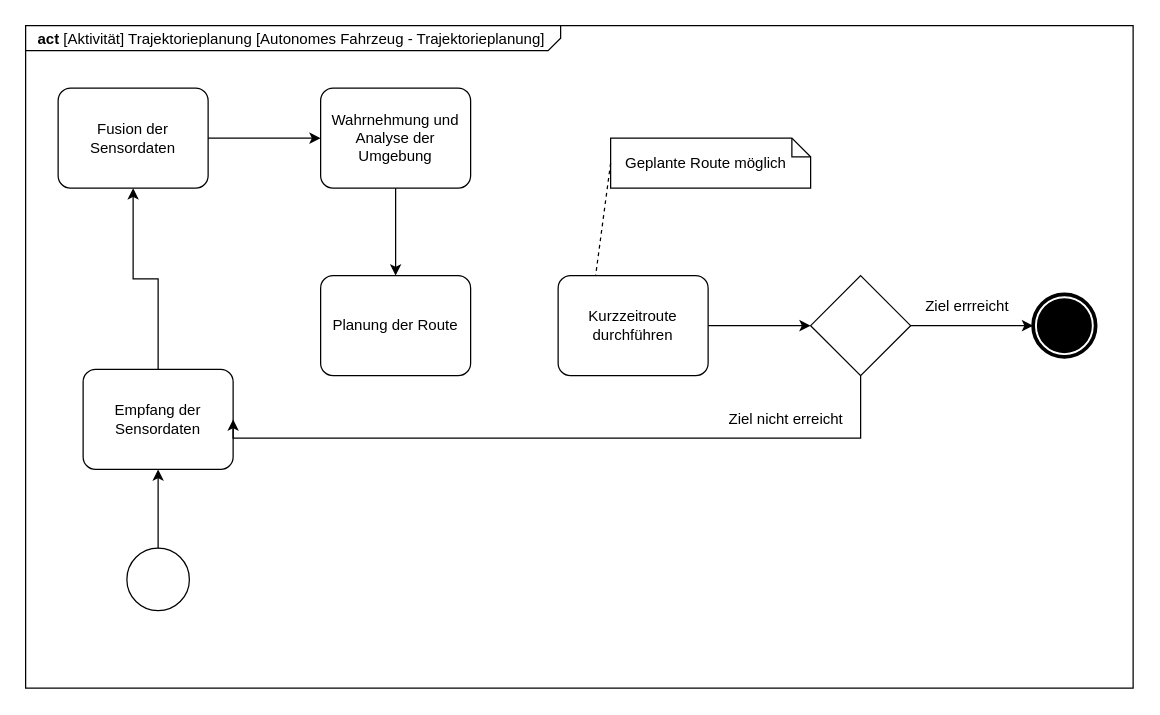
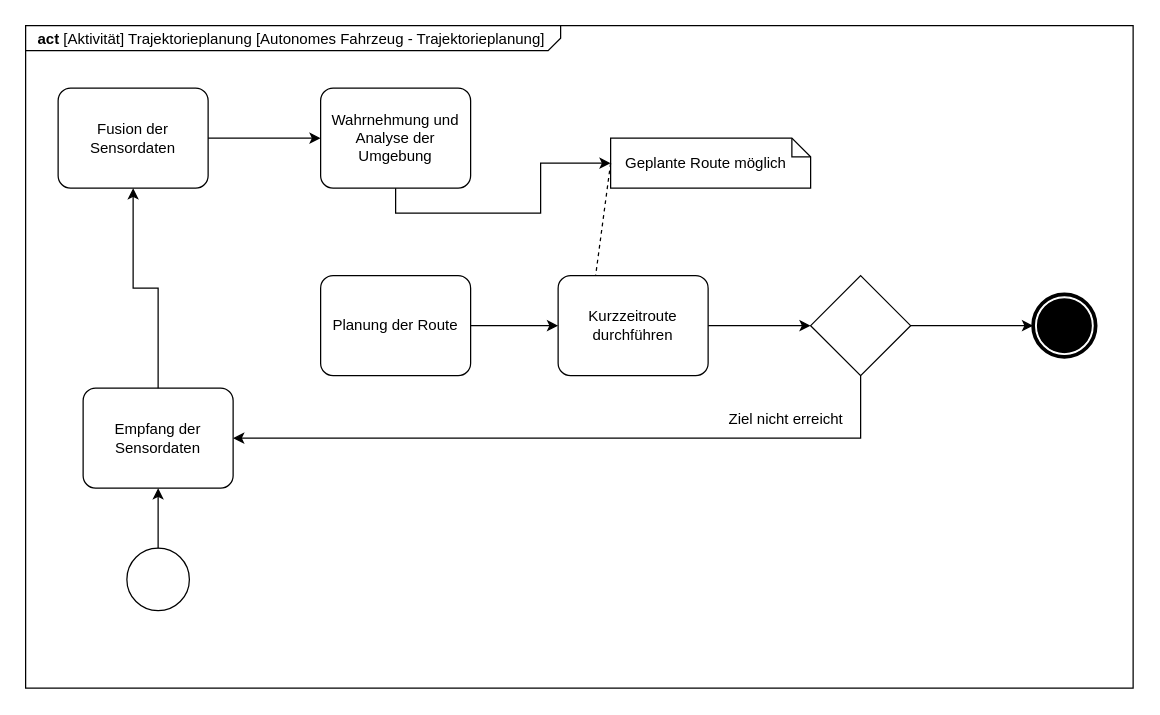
(396, 238) -> (523, 213)
(967, 307) -> none
none -> (510, 326)
(158, 419) -> (158, 438)
